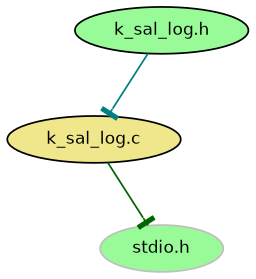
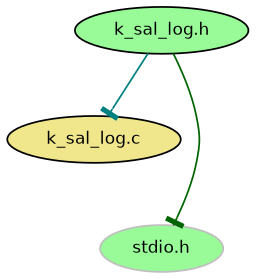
(125, 190) -> (199, 135)
